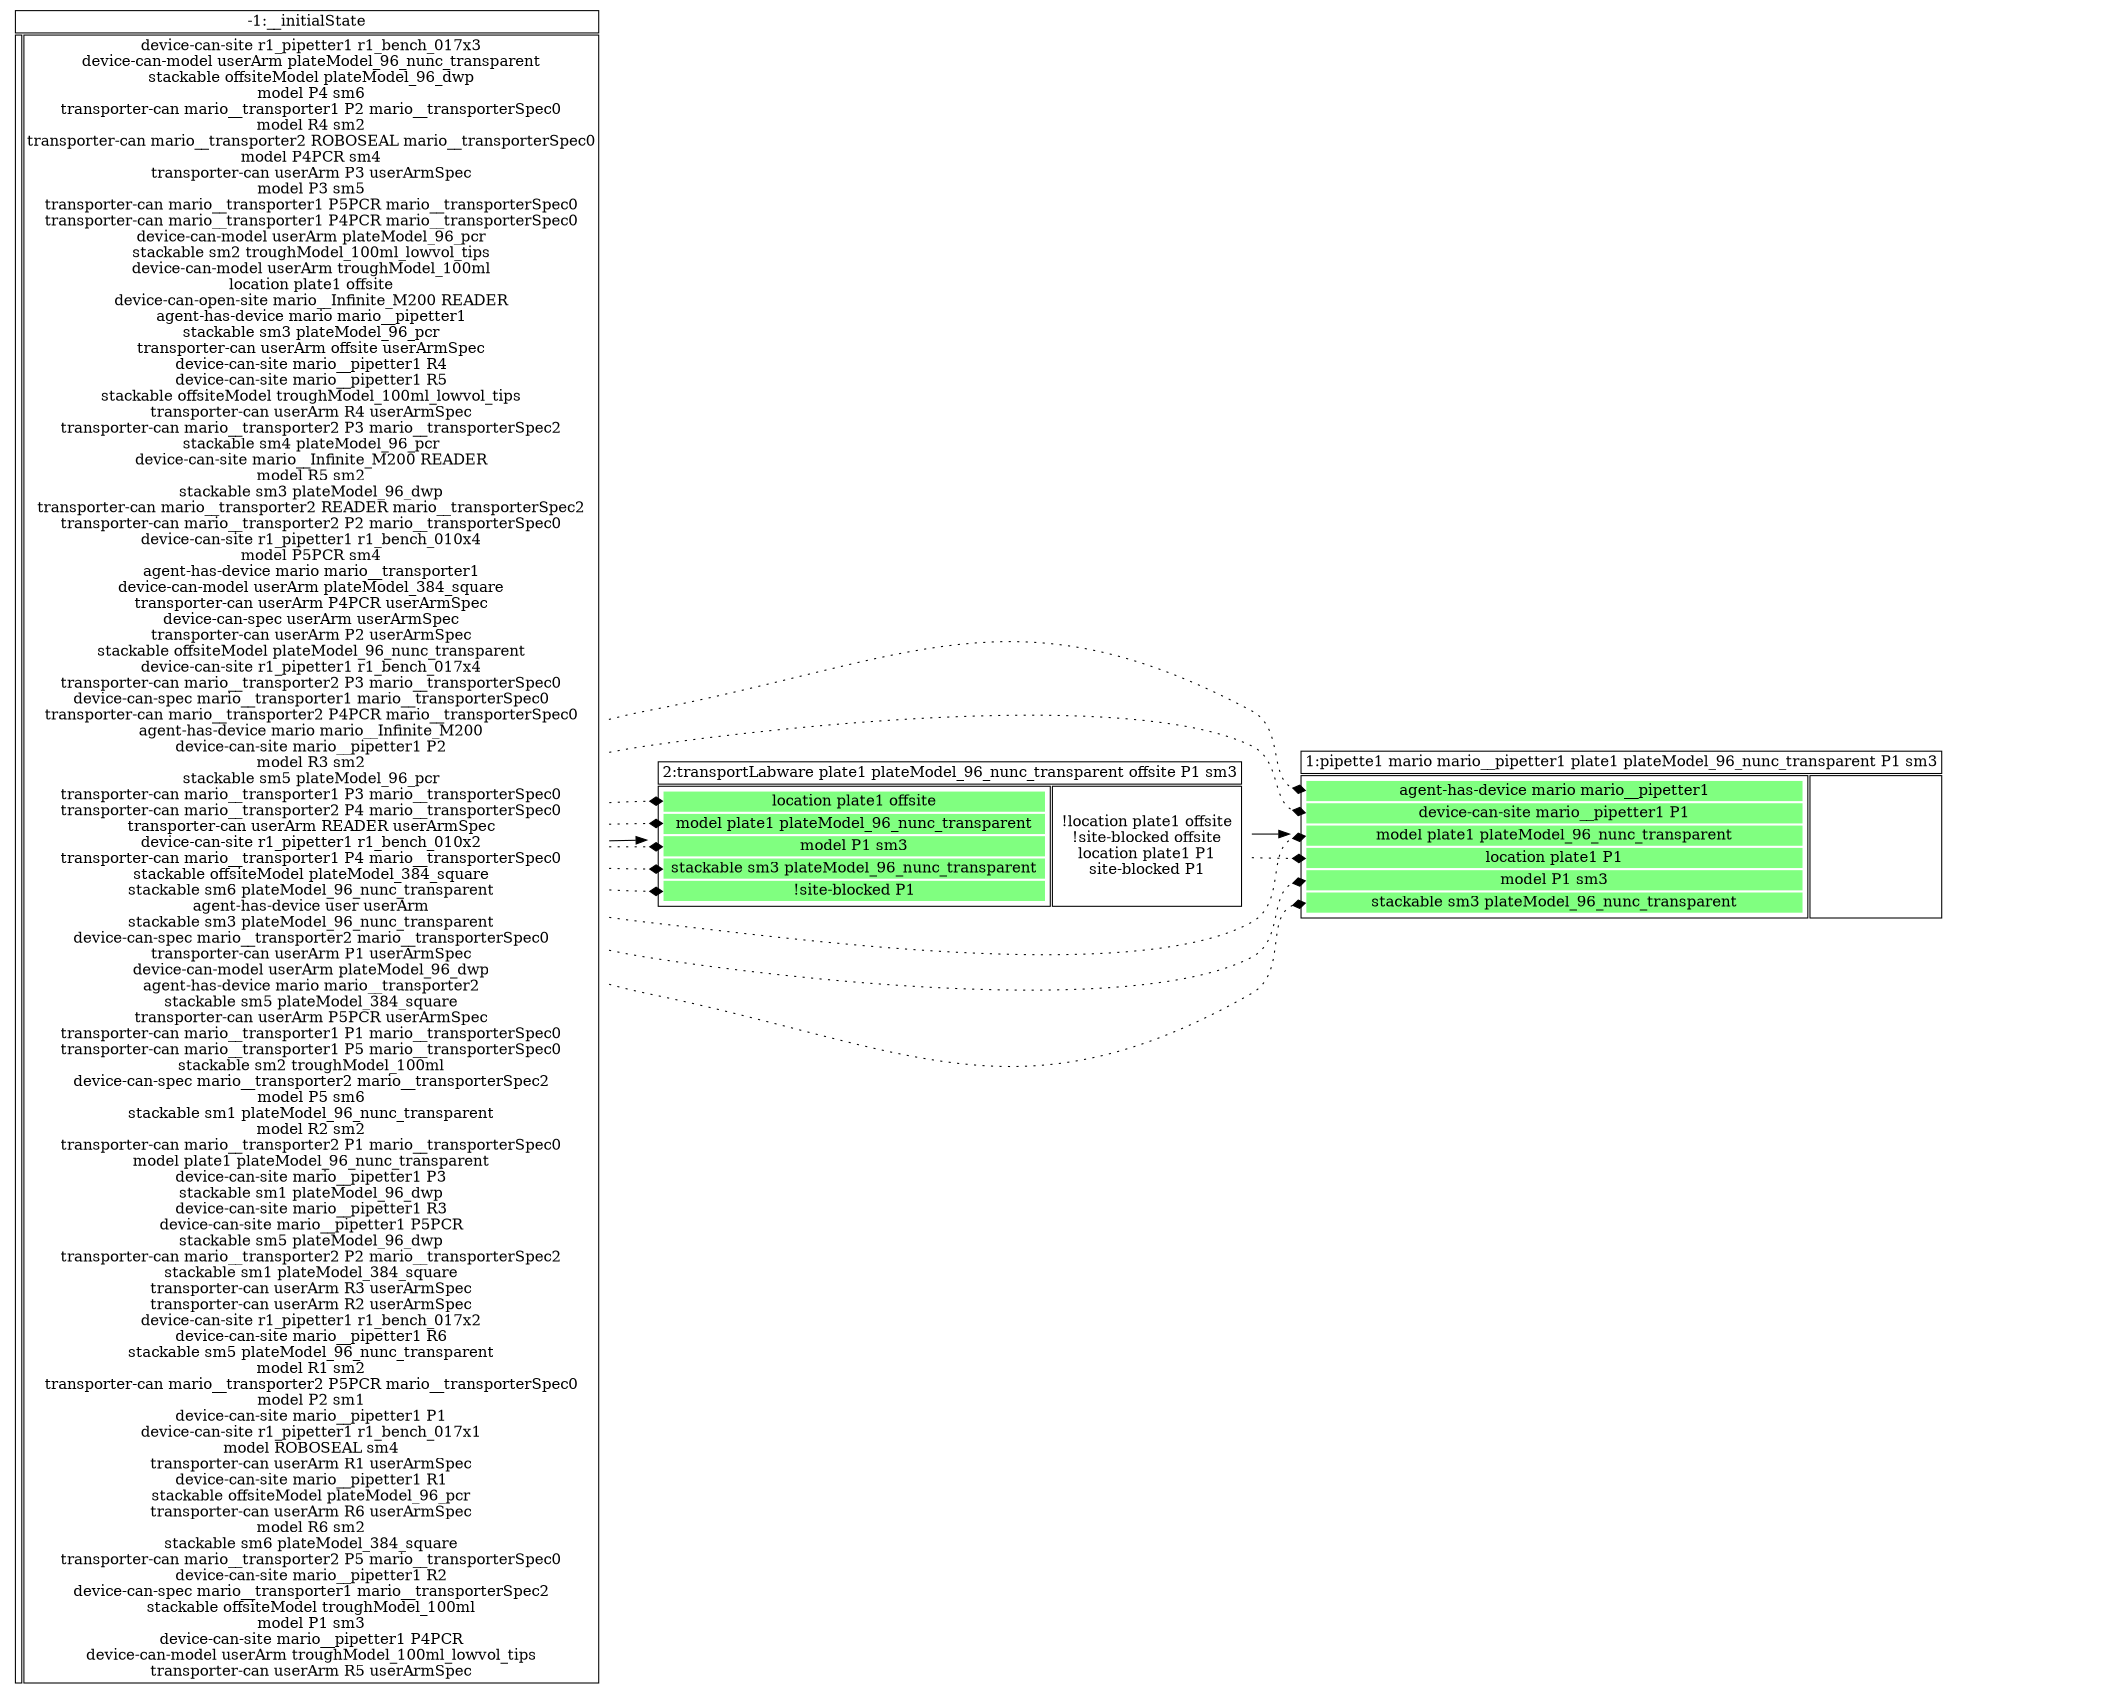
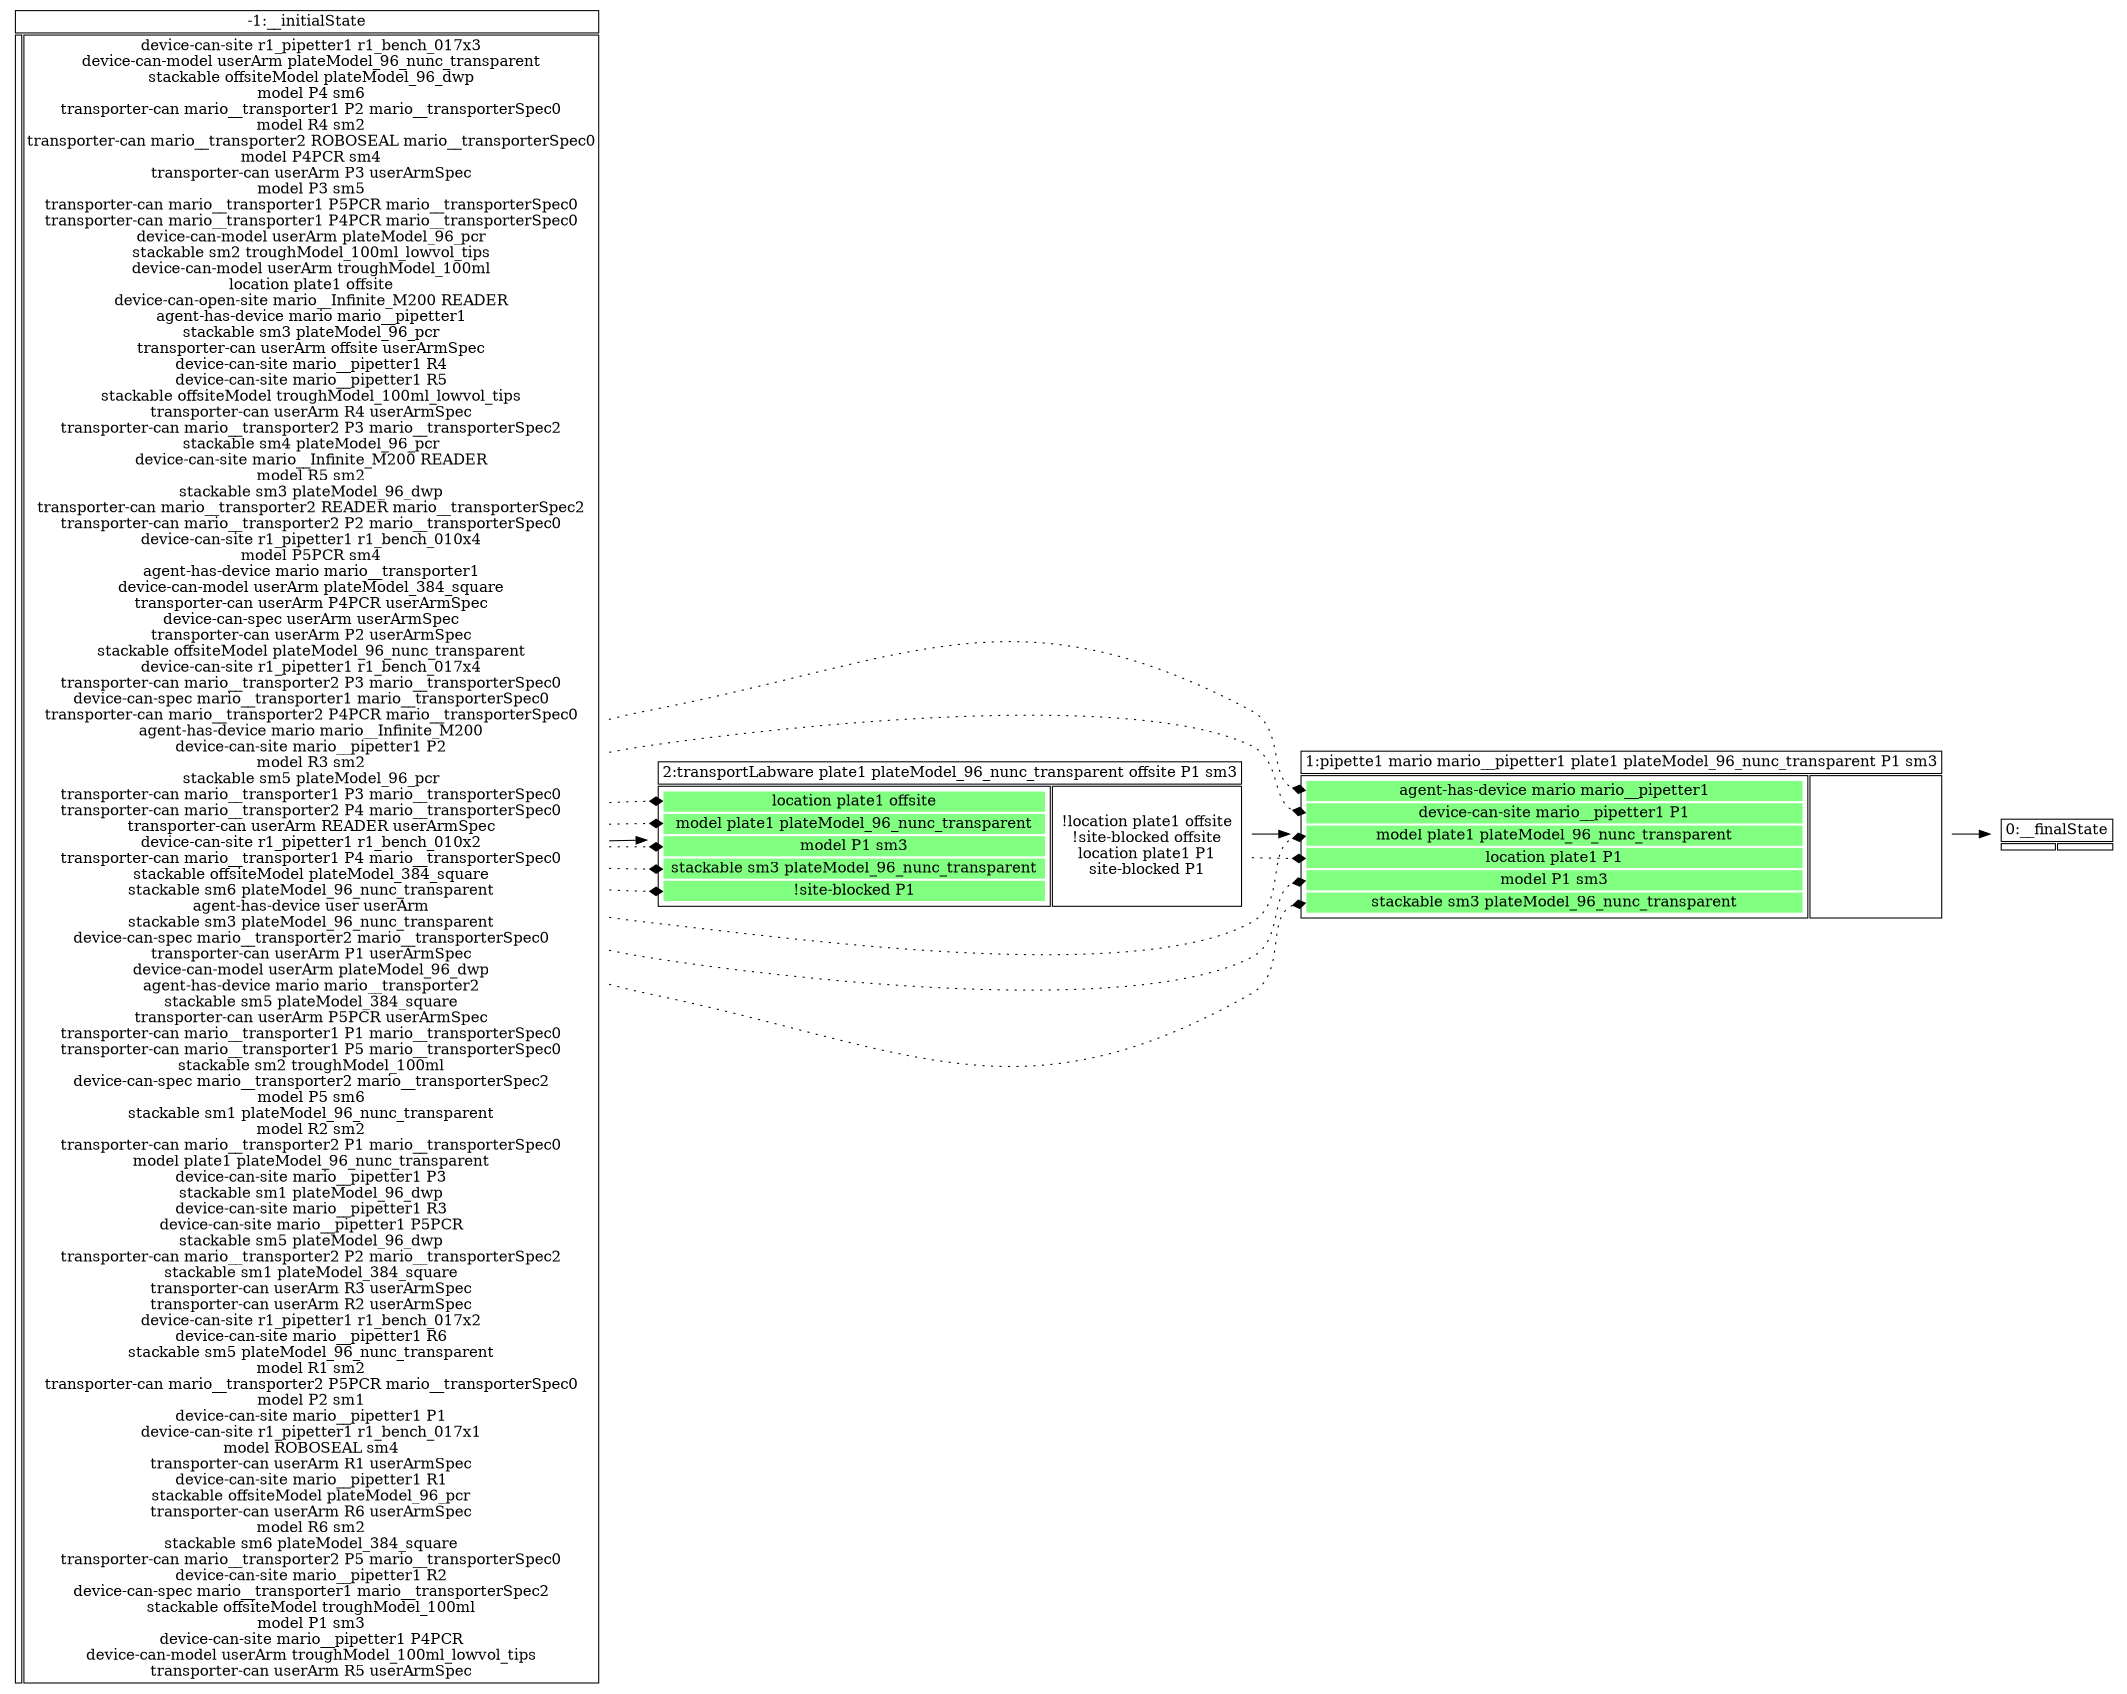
none -> (2056, 834)
